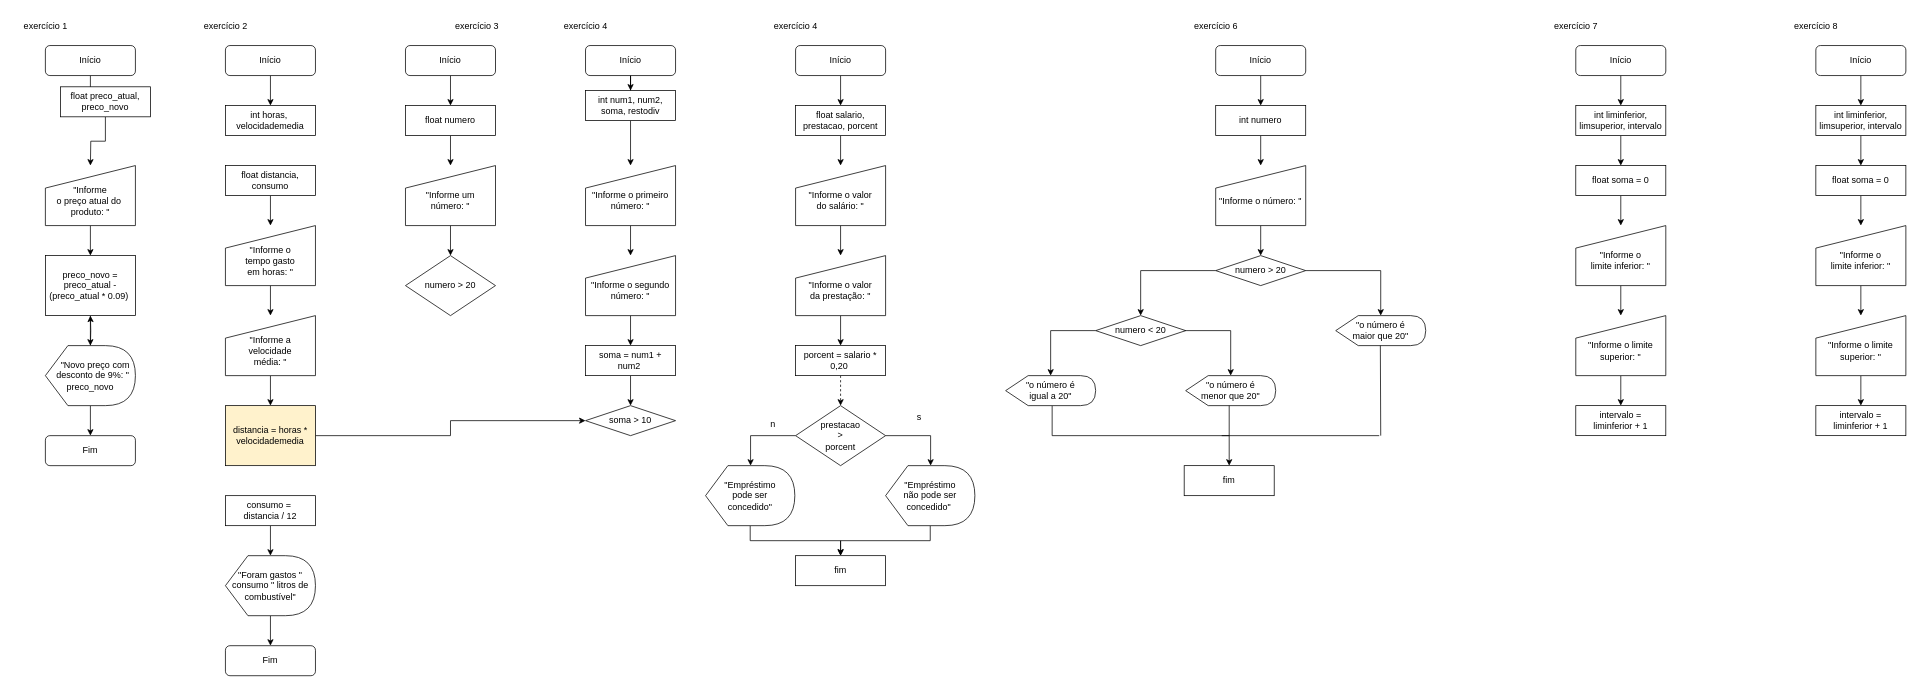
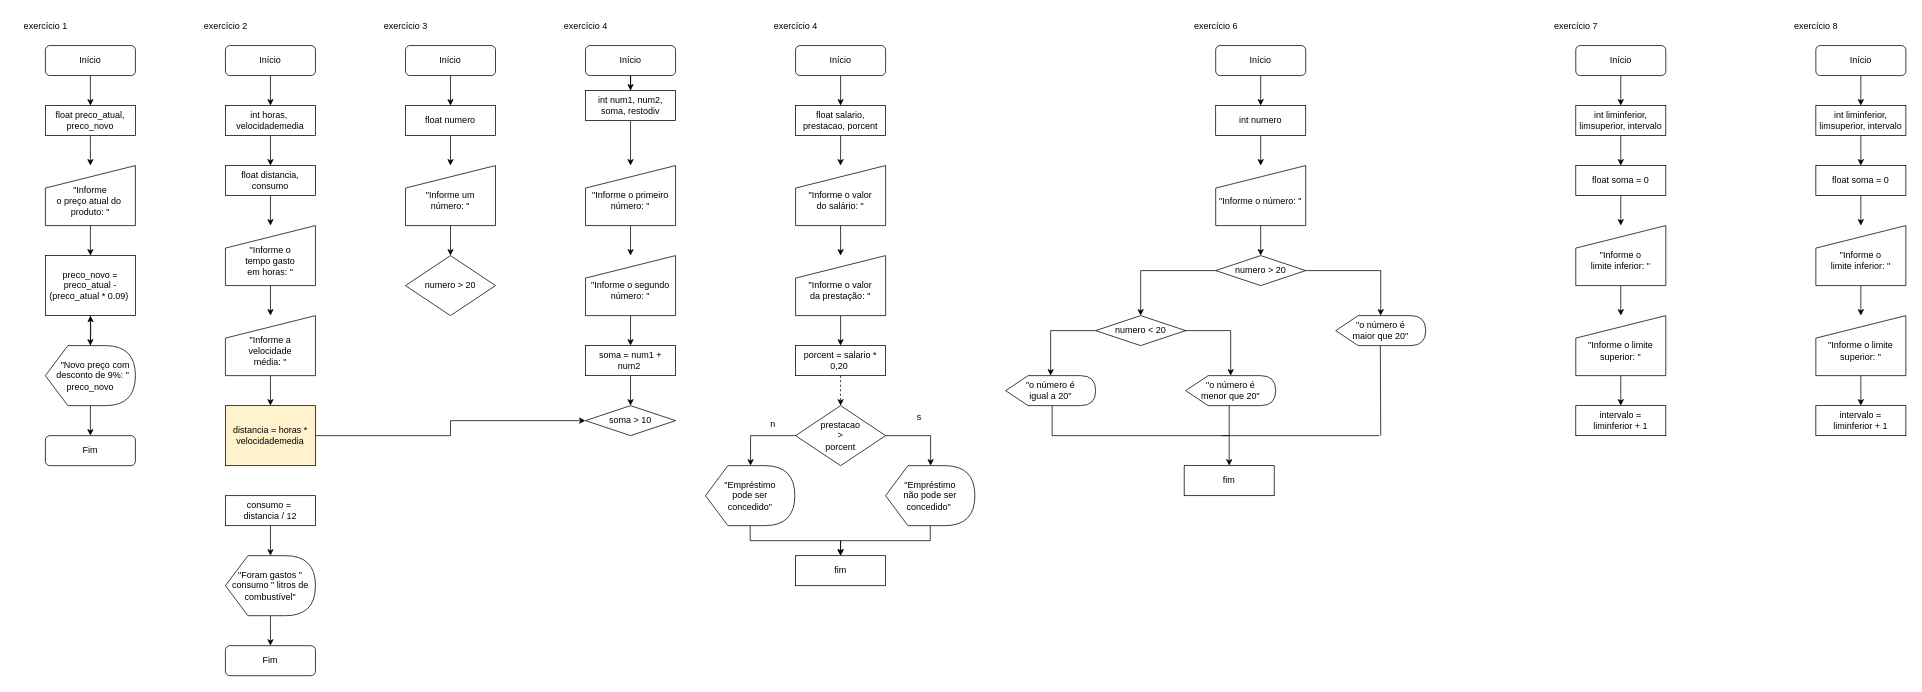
(477, 27) -> (405, 27)
(105, 102) -> (90, 120)
none -> (270, 147)
